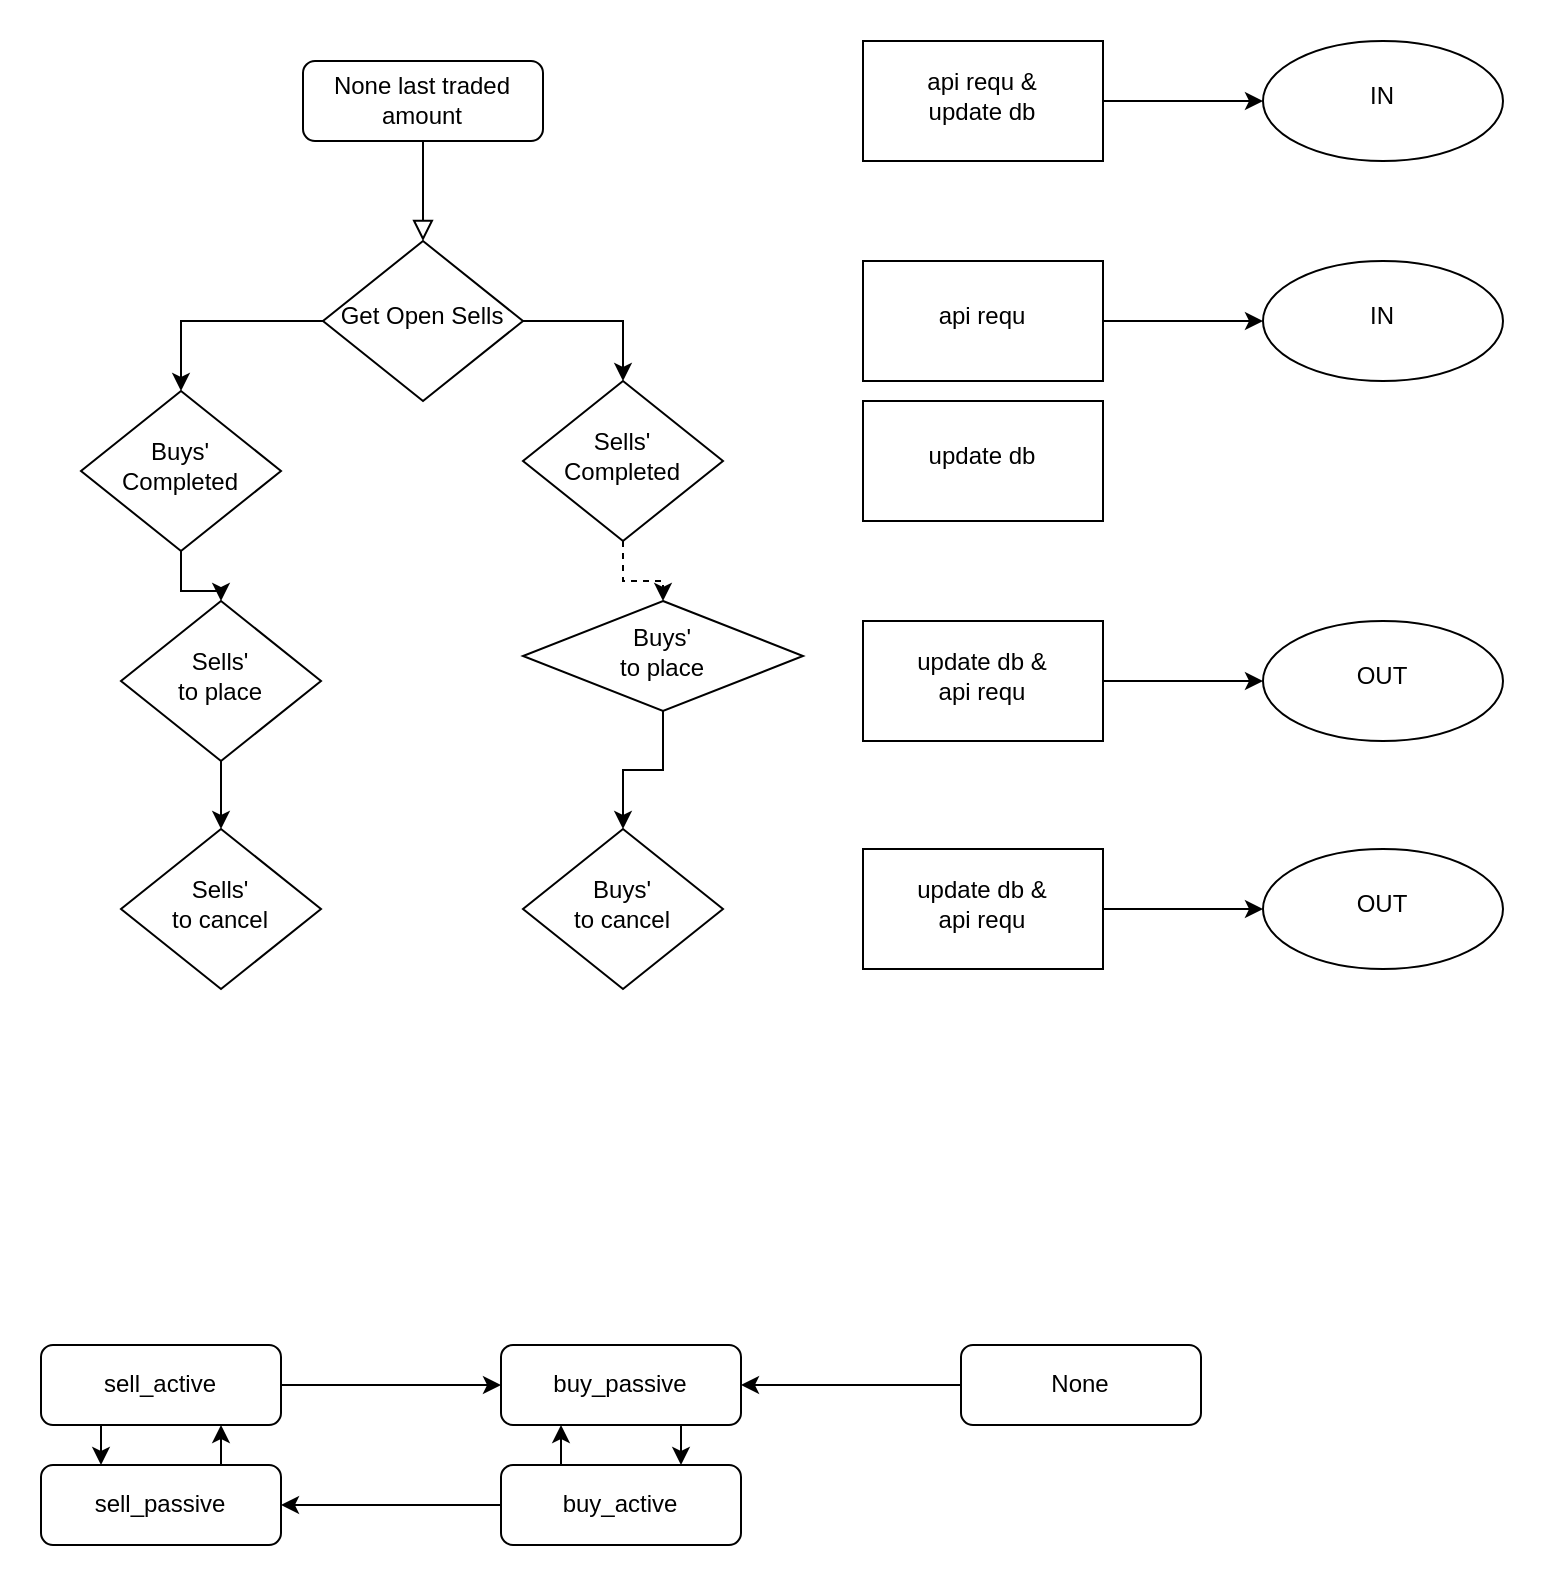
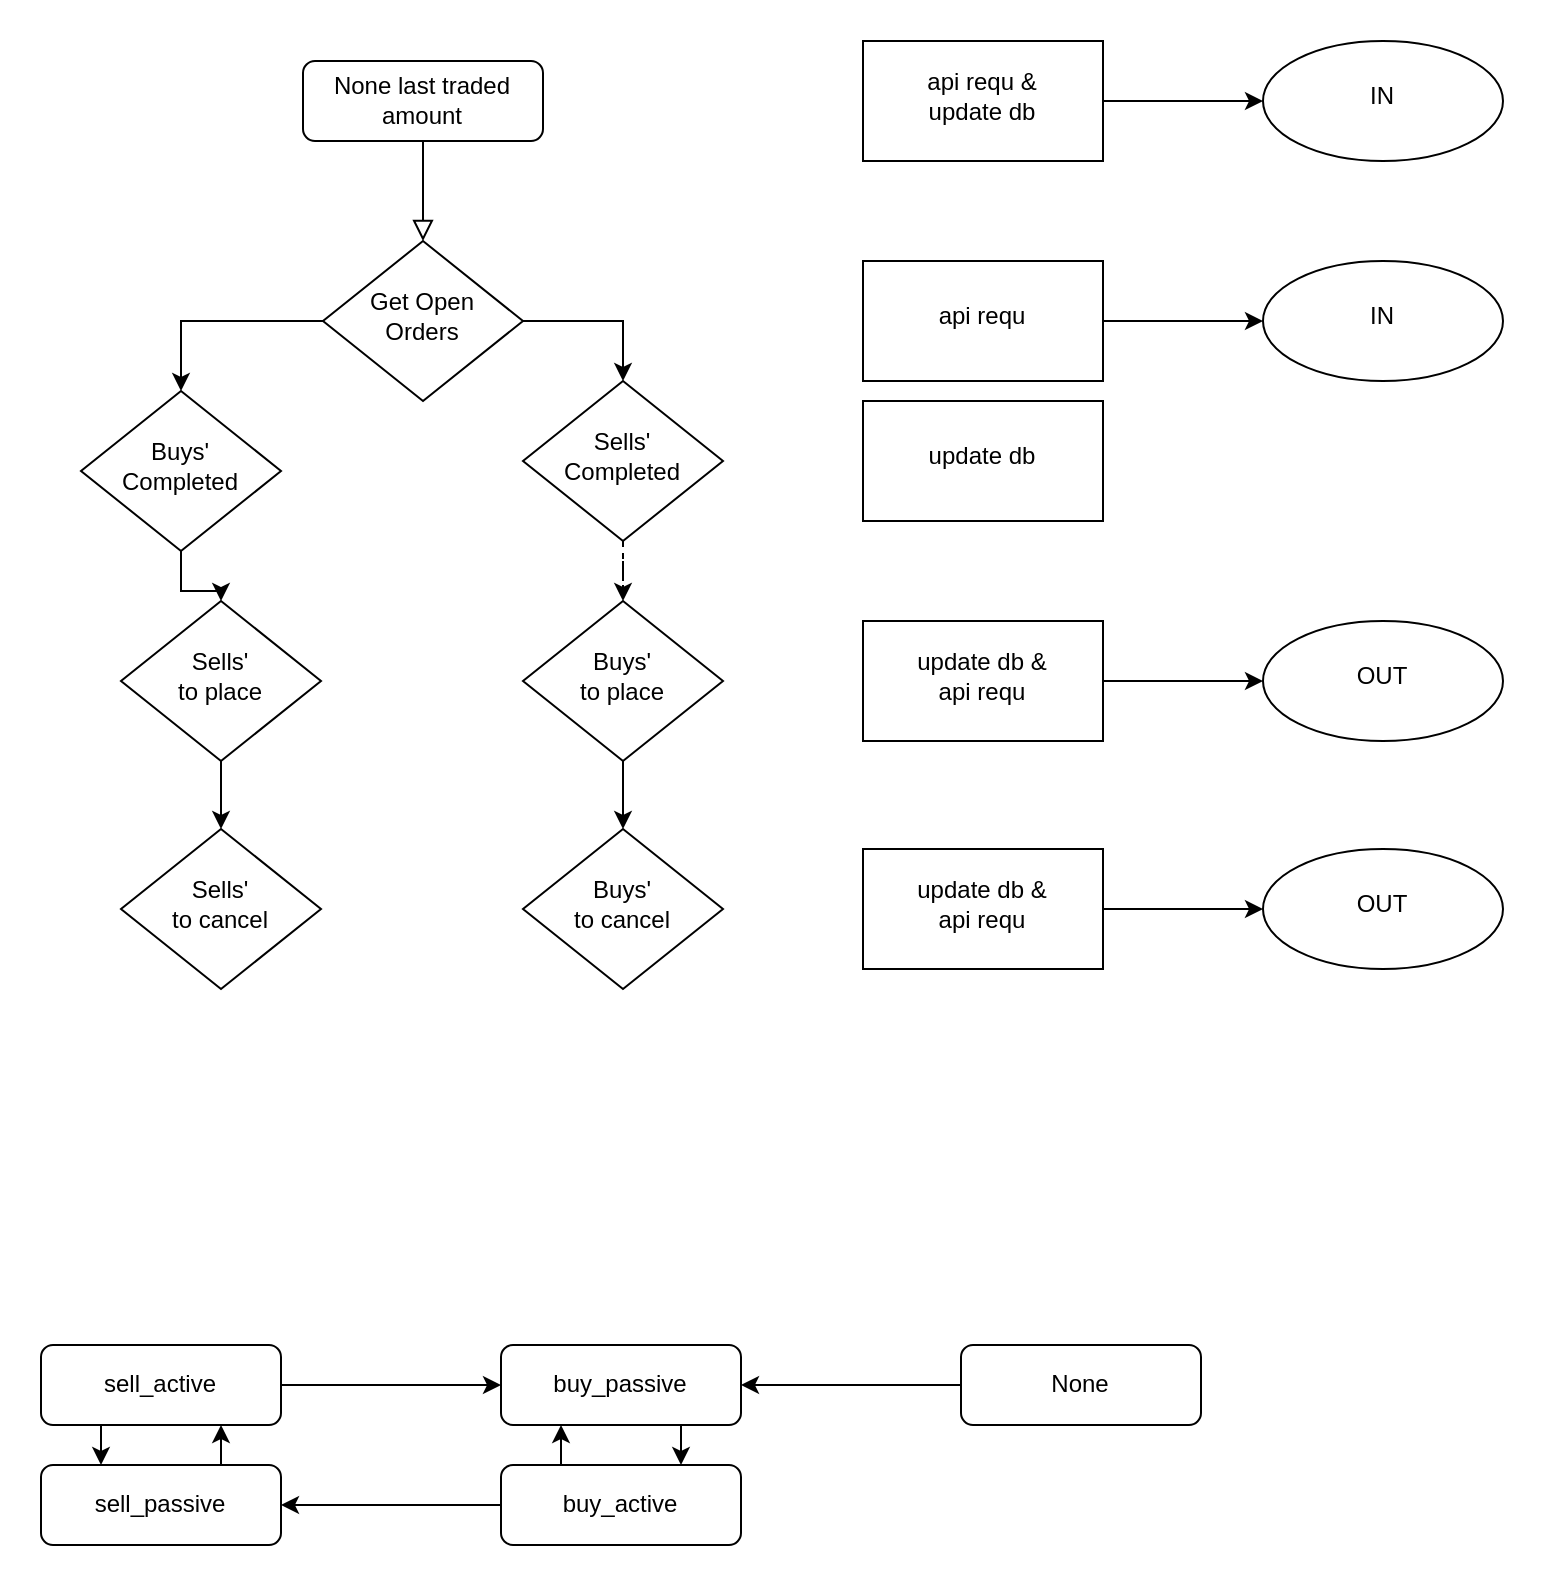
(423, 317) -> (423, 317)
(663, 656) -> (623, 681)
